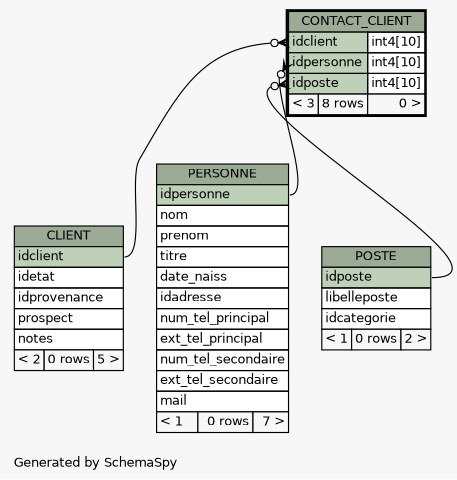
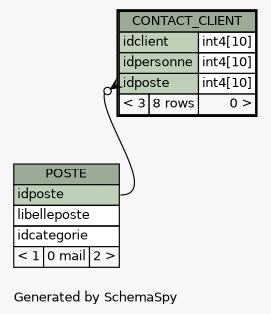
(68, 298) -> none
(222, 298) -> none
(376, 339) -> (67, 256)
